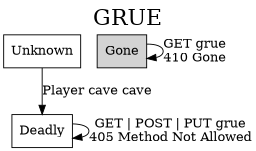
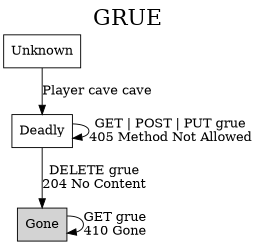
none -> (42, 173)
